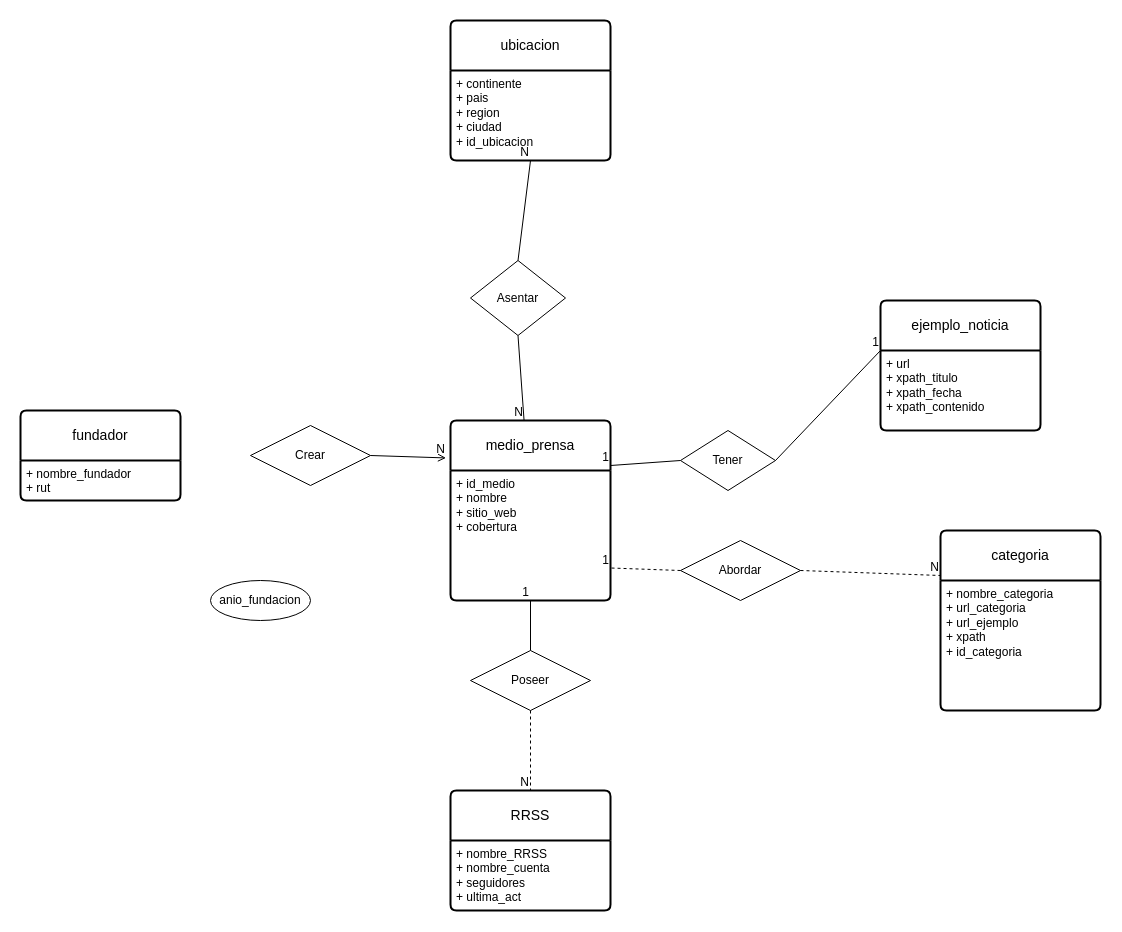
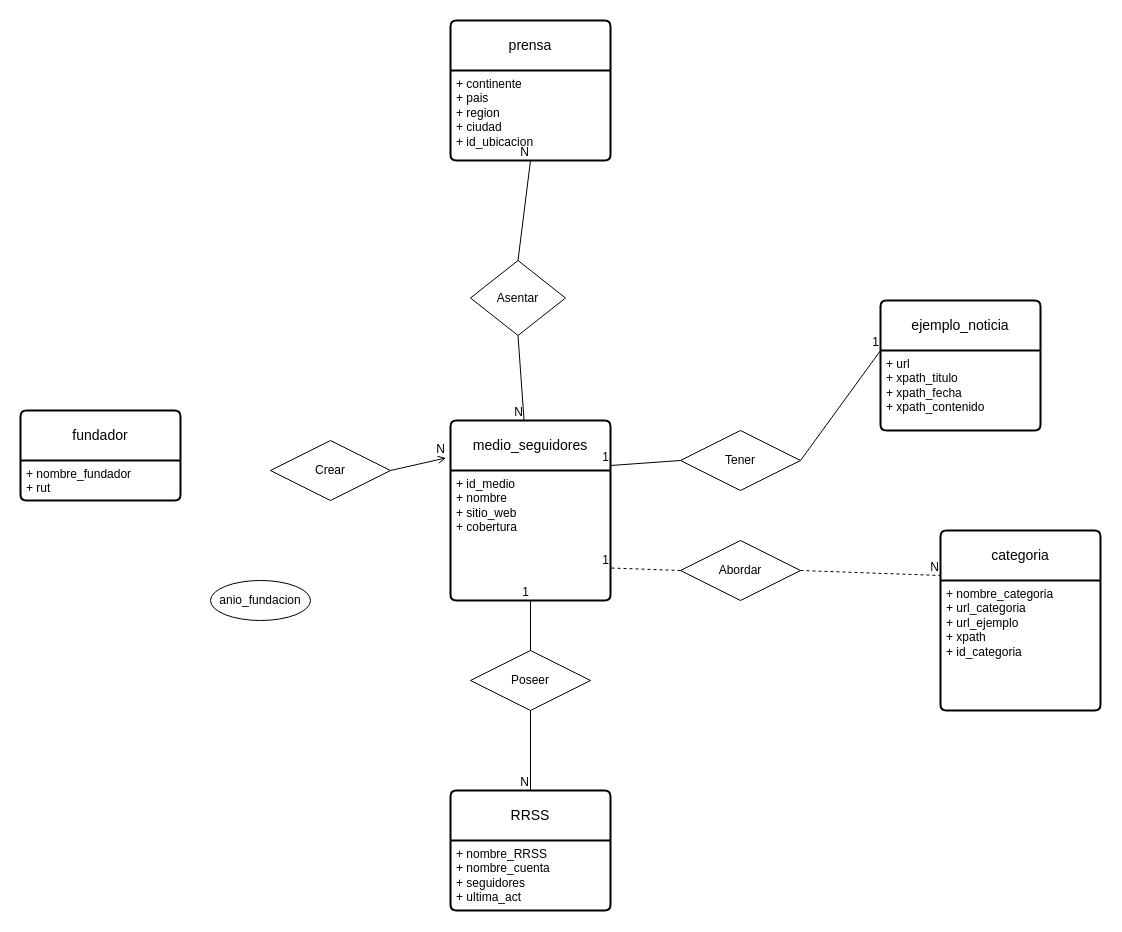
(531, 46) -> (531, 46)
(531, 446) -> (531, 446)
(311, 456) -> (331, 471)
(728, 461) -> (741, 461)
(531, 751) -> (531, 751)
